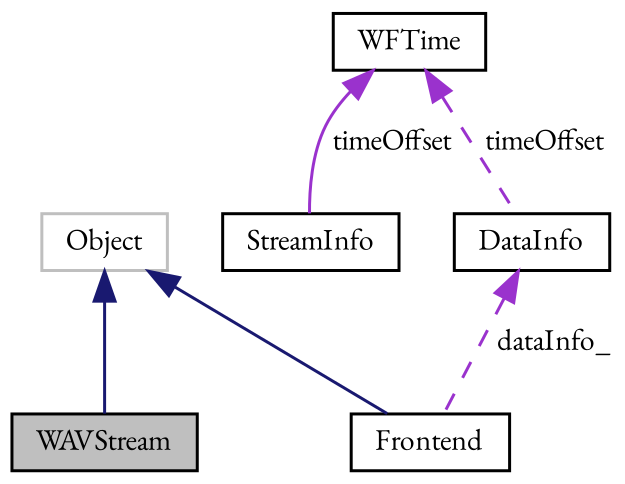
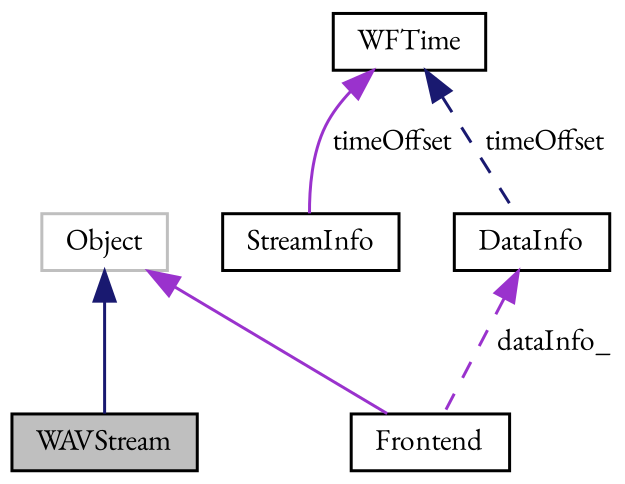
(479, 155) -> (479, 155)
(281, 350) -> (281, 350)
